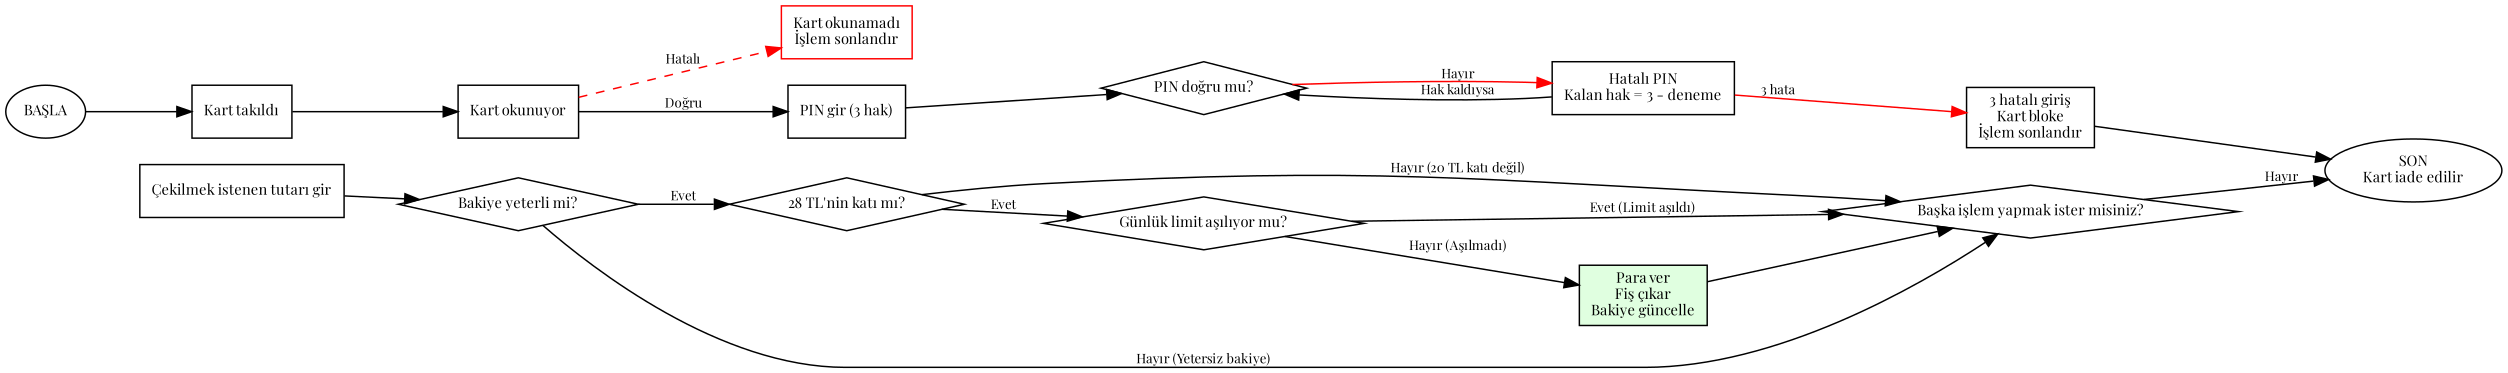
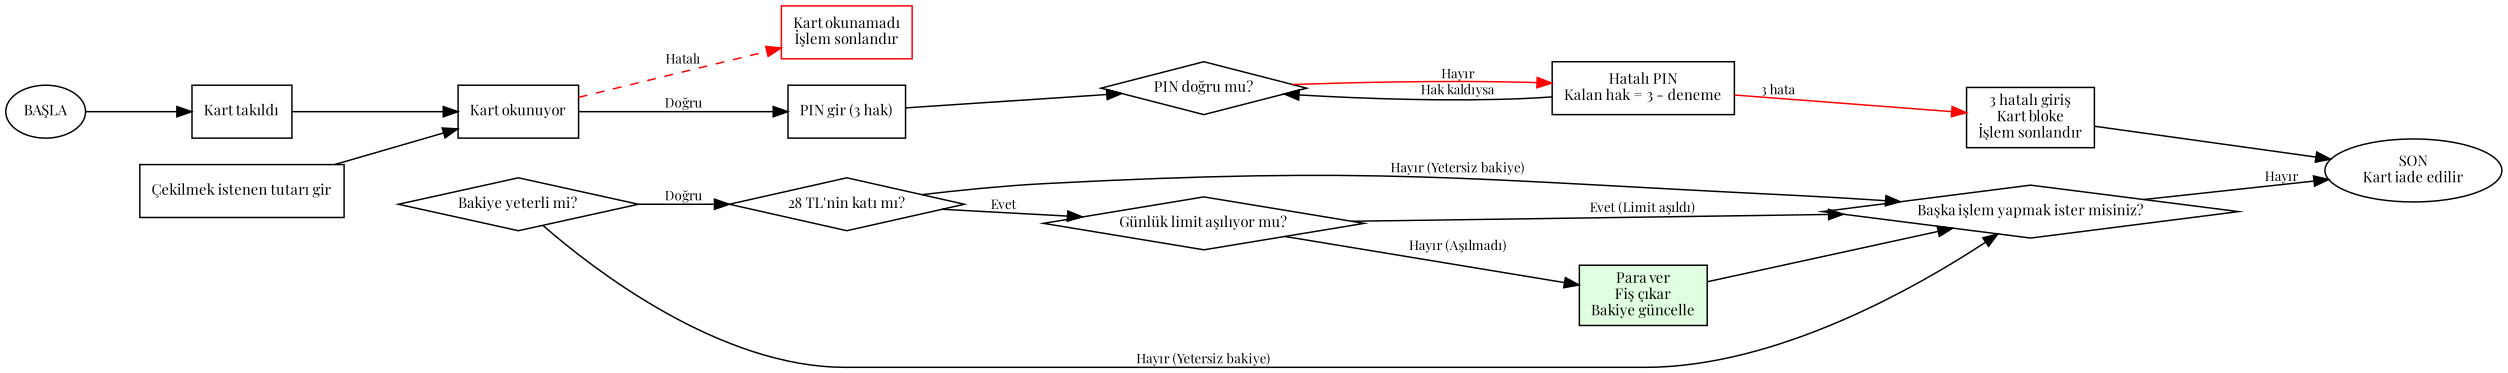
(1458, 169) -> (1458, 169)
(374, 197) -> (389, 149)
(684, 197) -> (684, 197)
